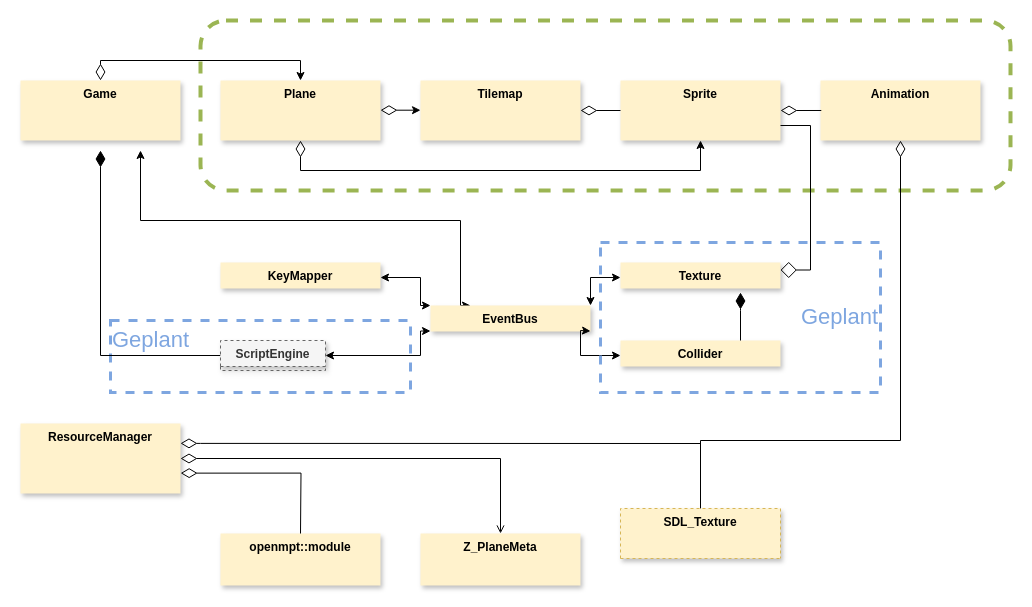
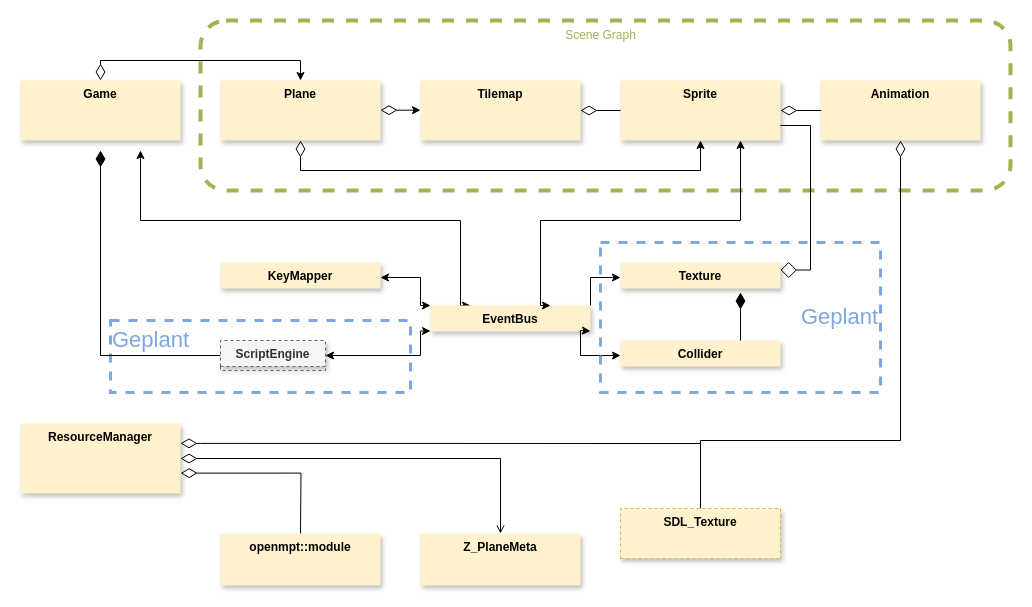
none -> (601, 36)
none -> (634, 221)
(591, 297) -> (591, 300)
